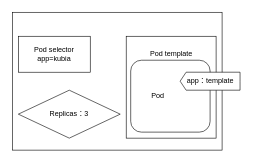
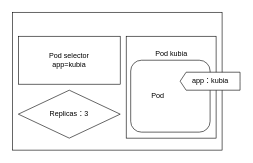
(54, 54) -> (69, 60)
(172, 54) -> (172, 54)
(211, 81) -> (211, 81)
